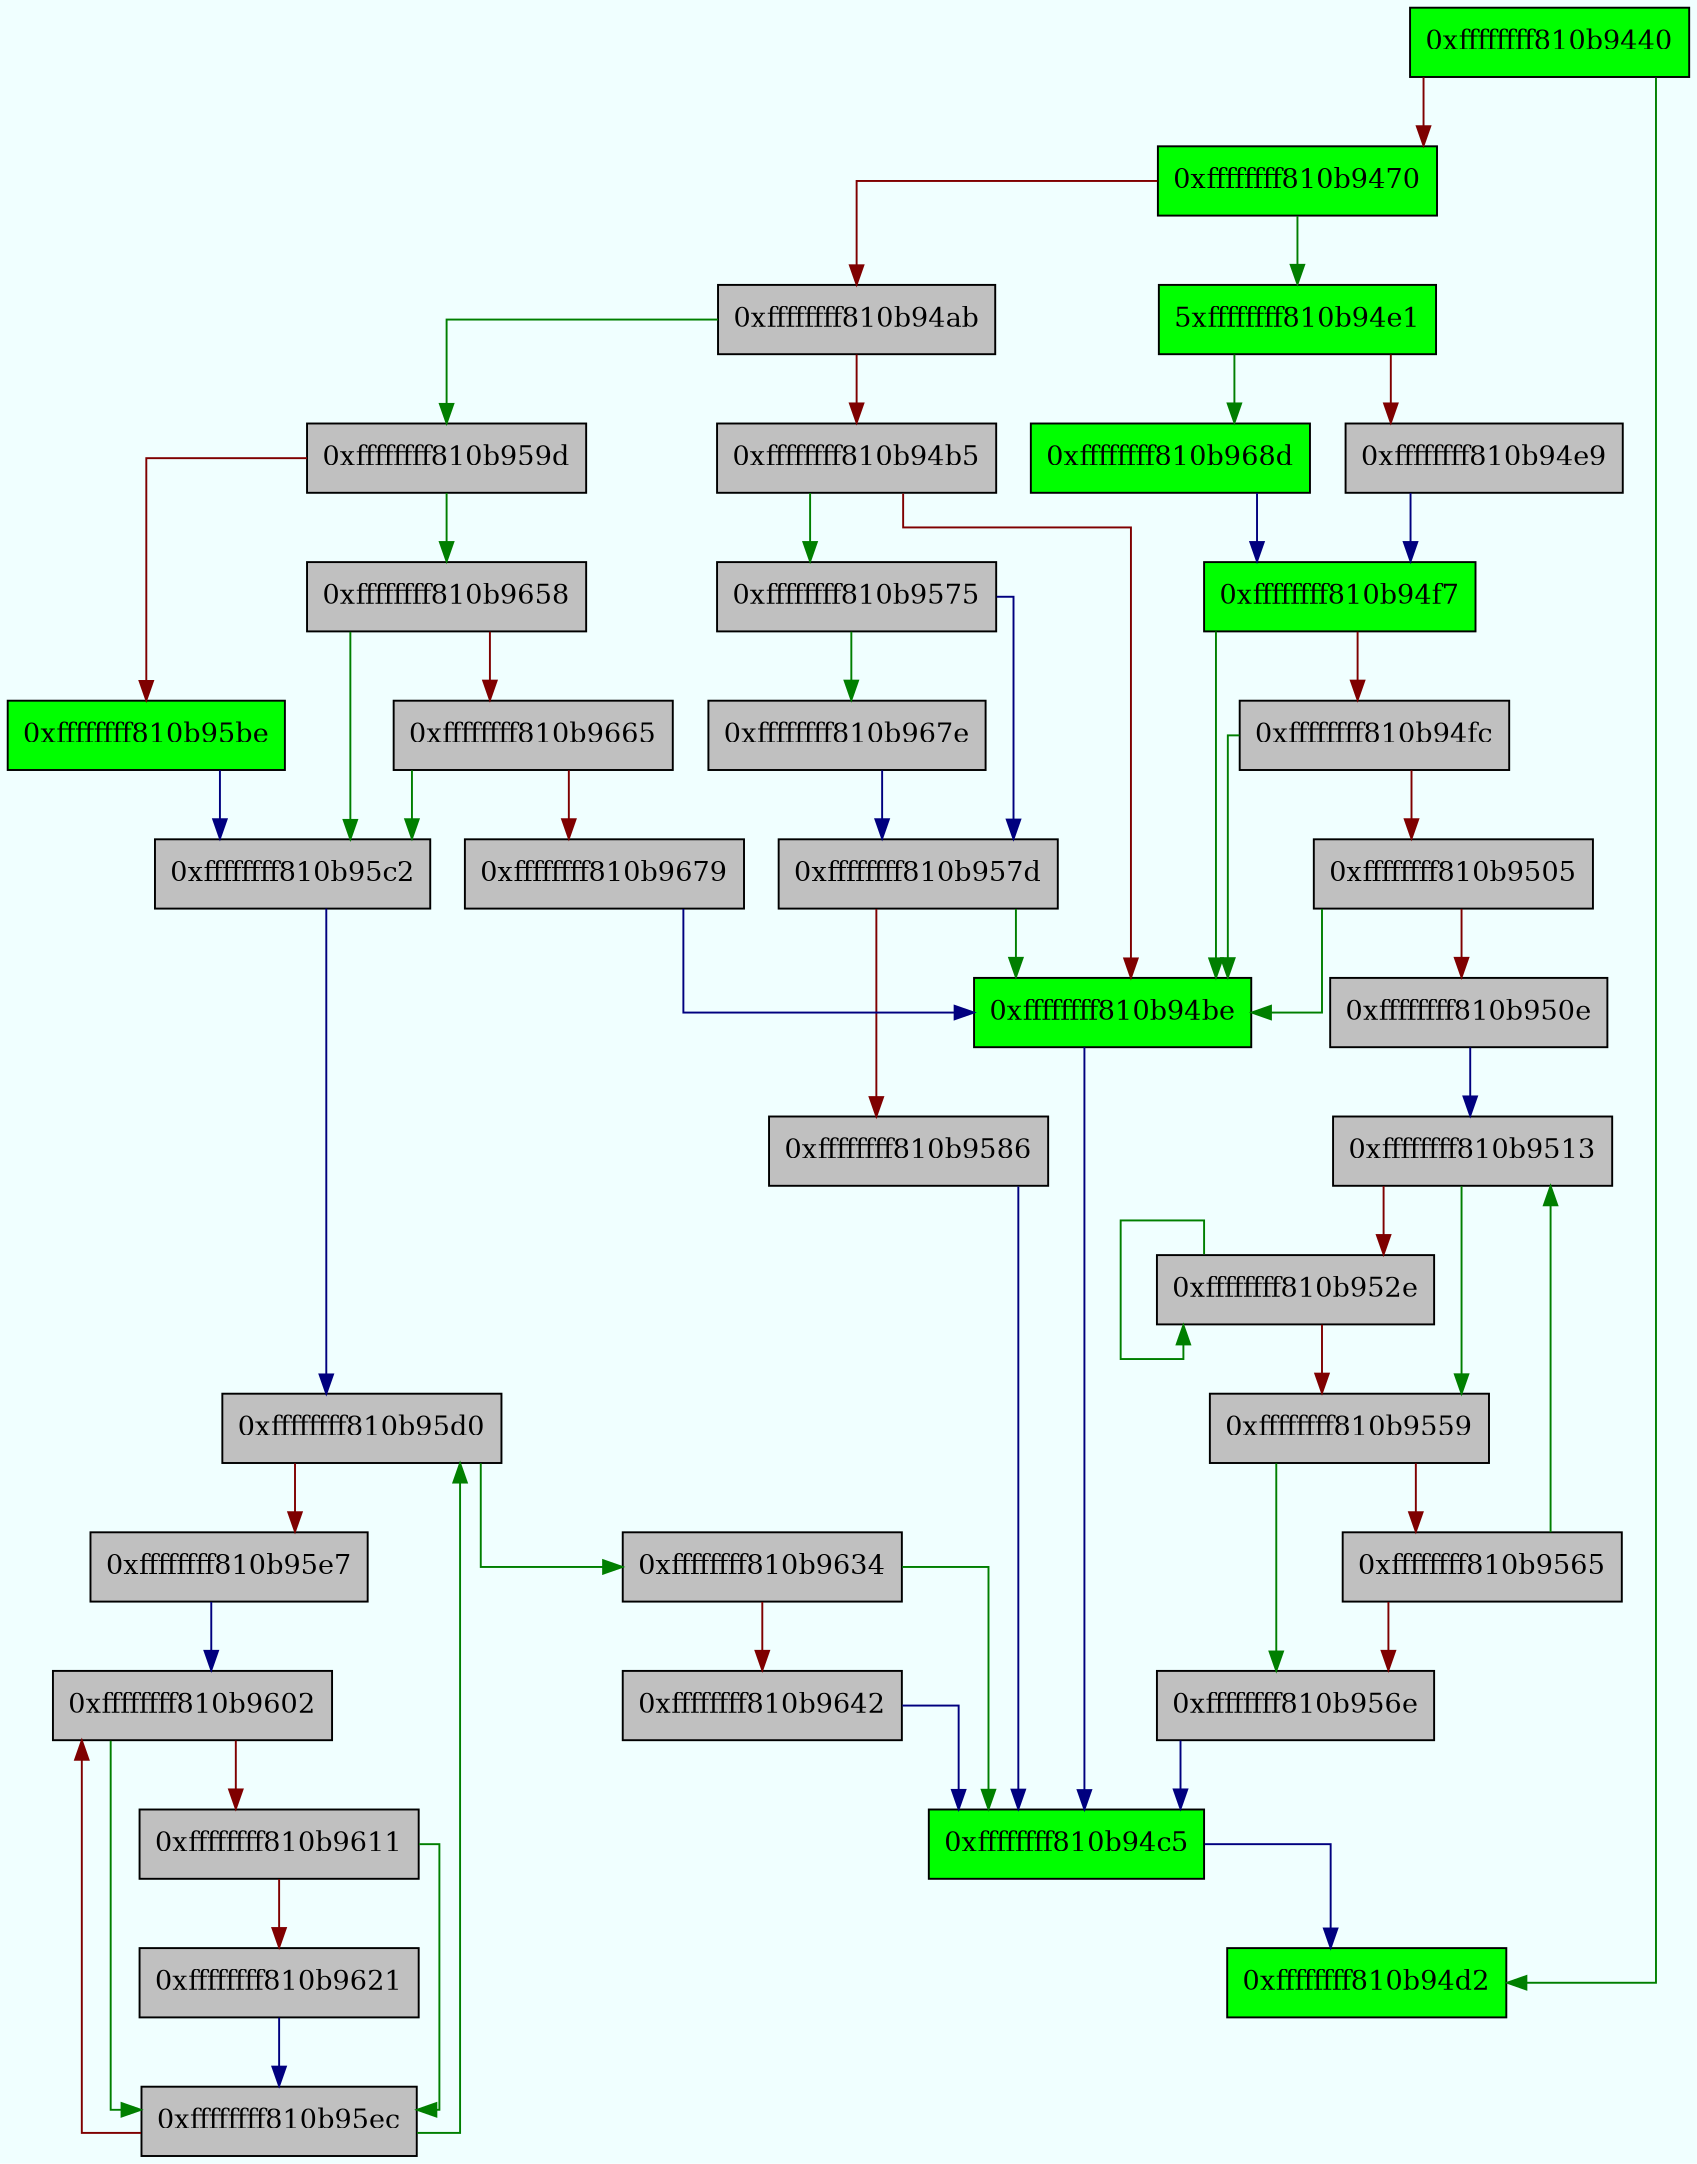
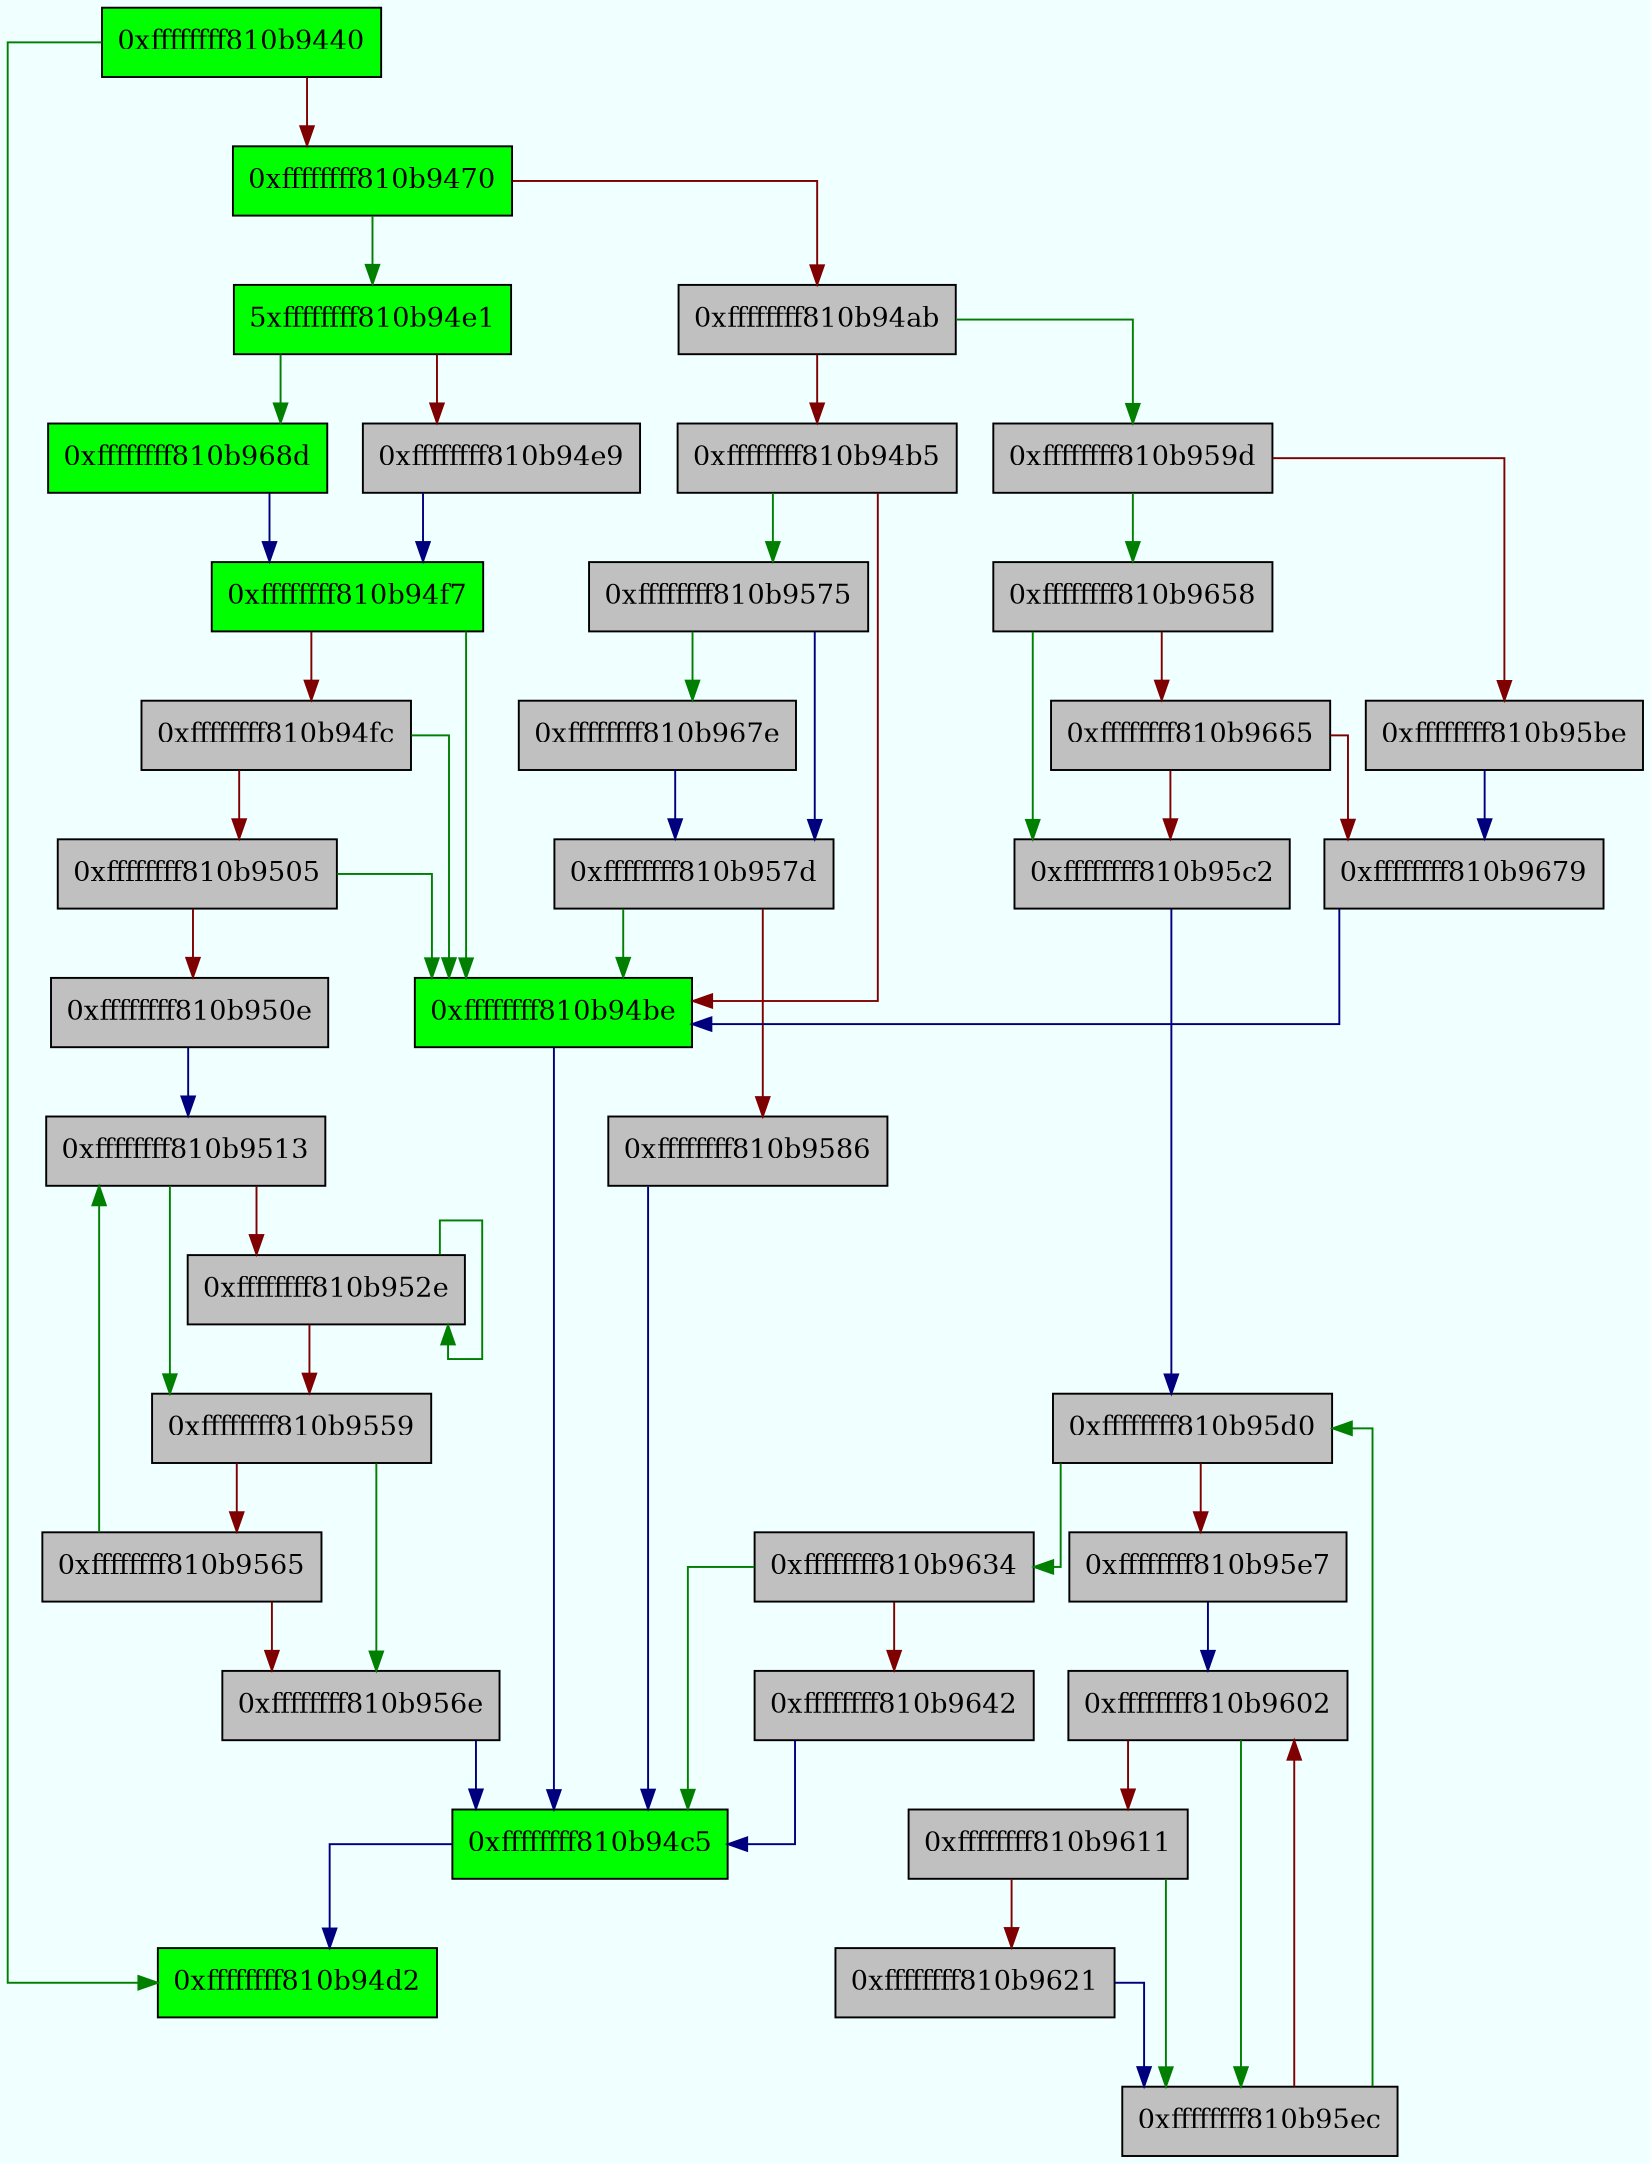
(146, 735) -> (1504, 735)
(220, 795) -> (1485, 795)
(412, 795) -> (1170, 795)
